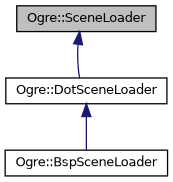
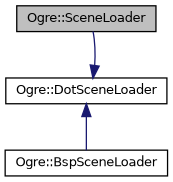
(78, 61) -> (95, 48)
